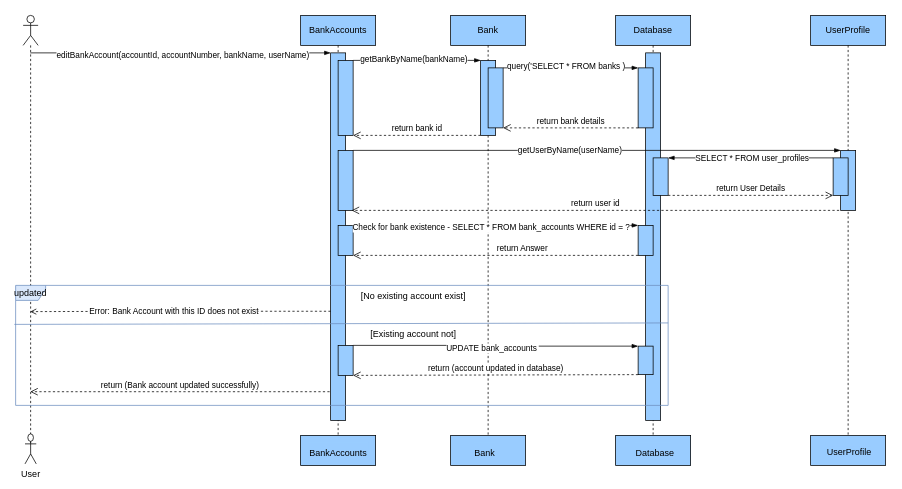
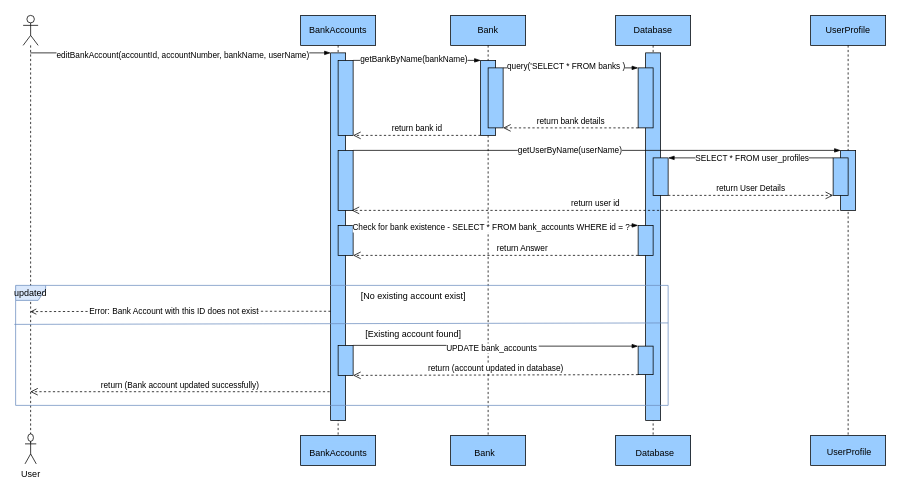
(413, 334) -> (413, 334)
